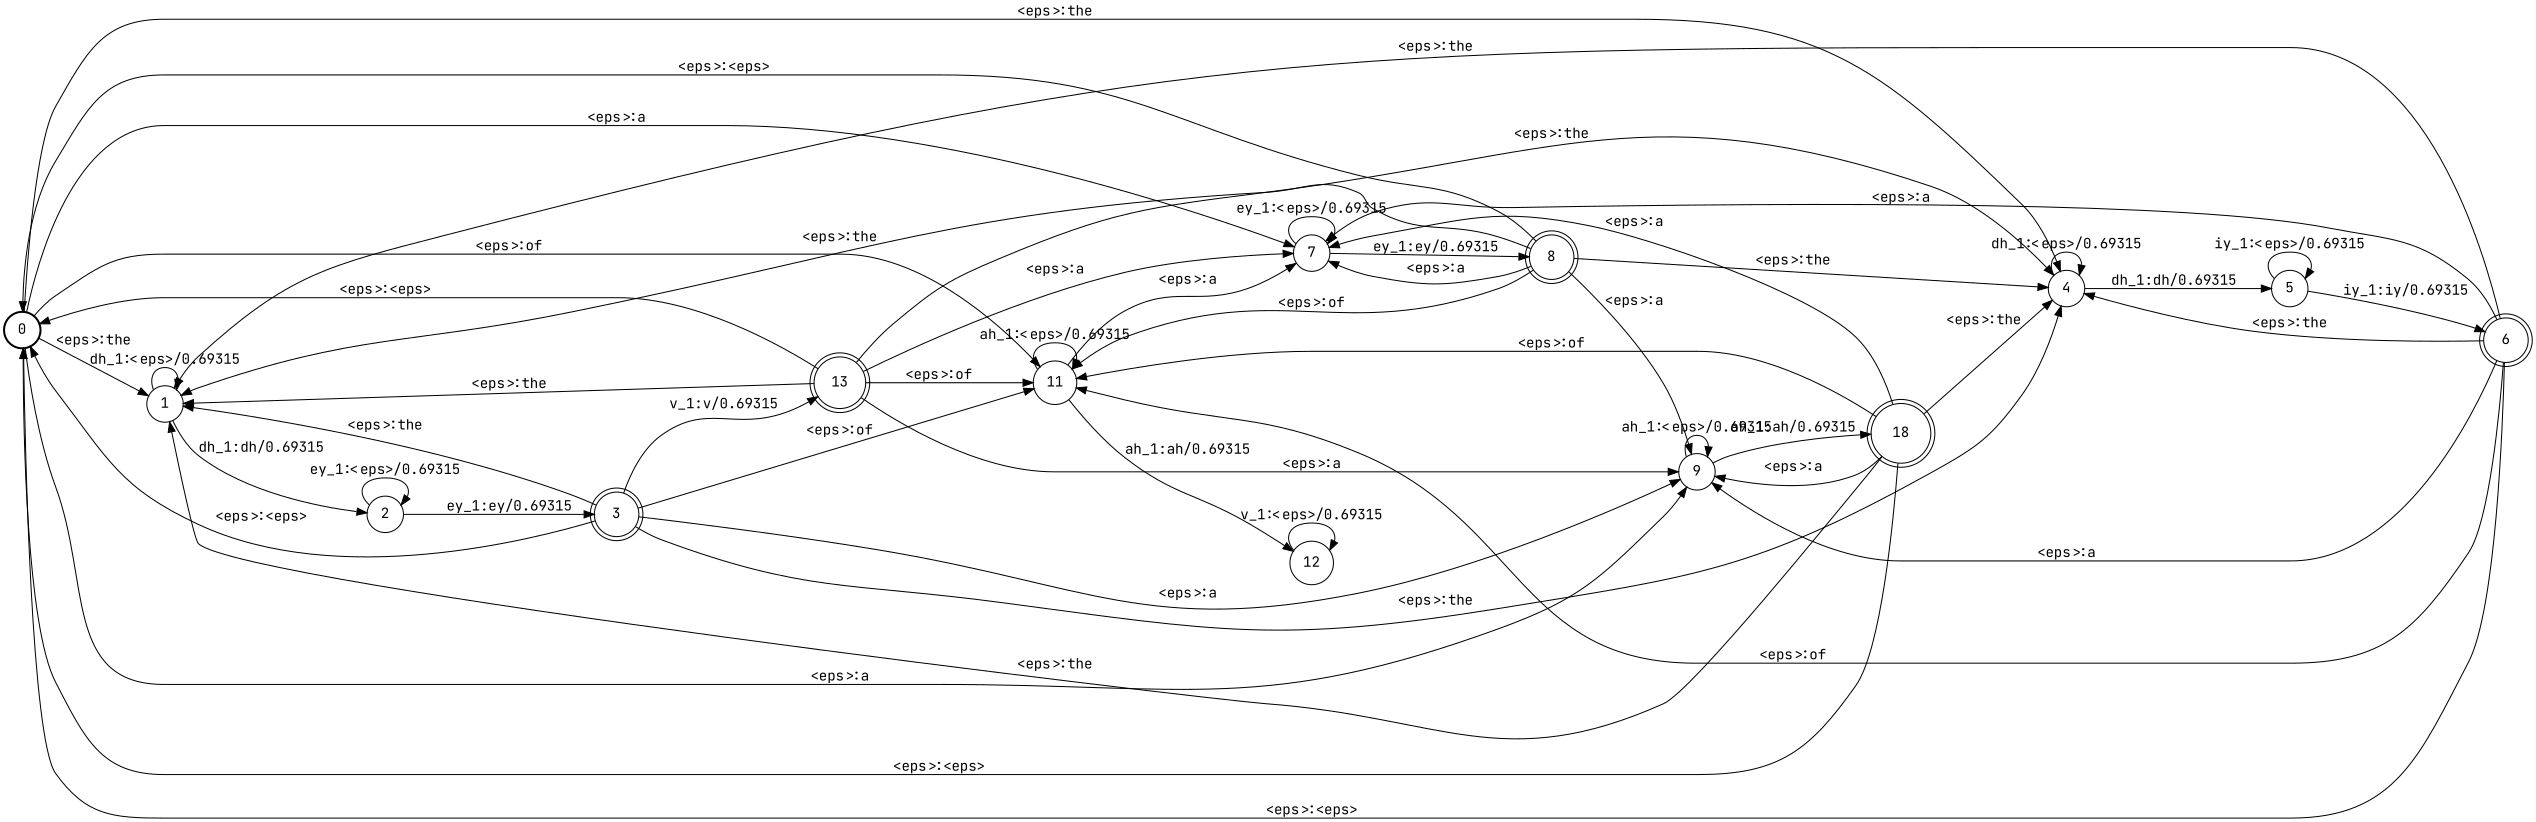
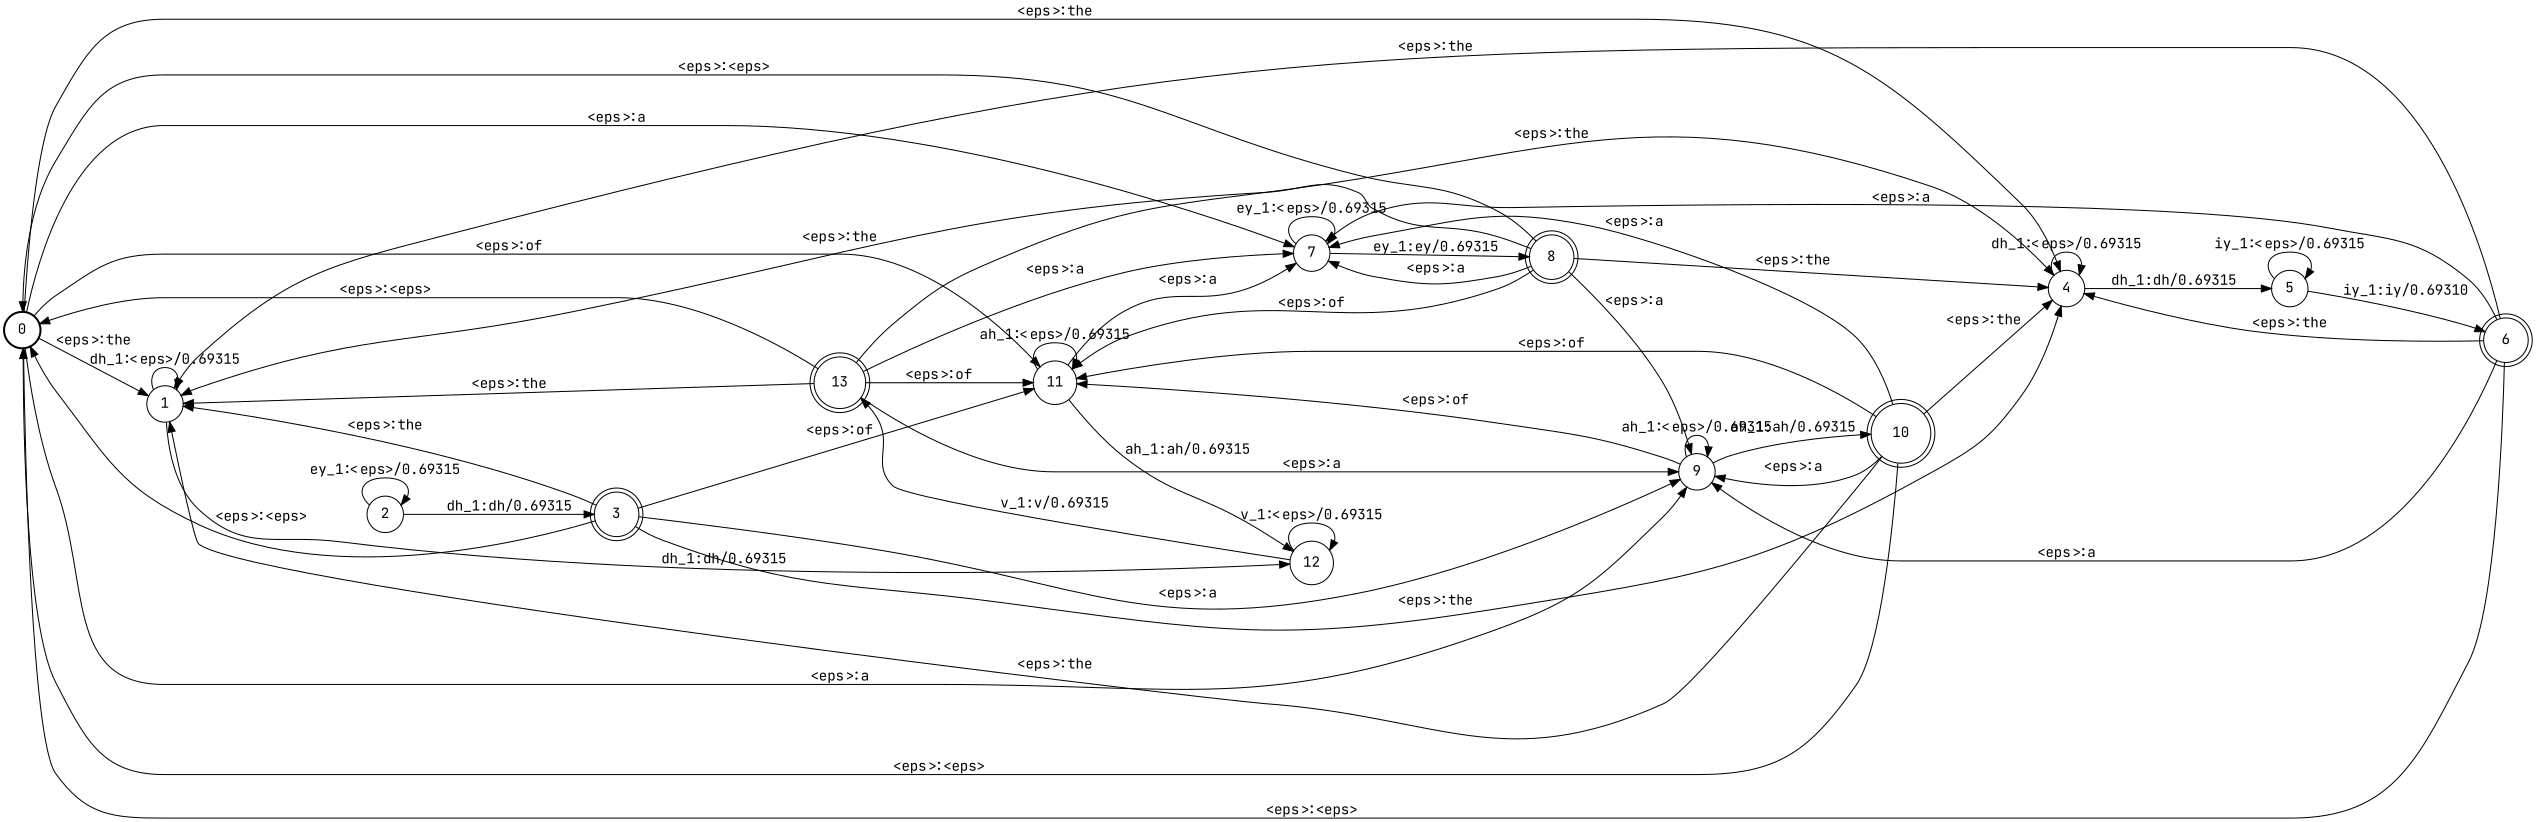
(2406, 291) -> (2406, 291)
(700, 419) -> (1047, 520)
(1901, 433) -> (1901, 433)
(253, 486) -> (687, 568)
(509, 507) -> (509, 507)
(1857, 663) -> (1386, 409)
